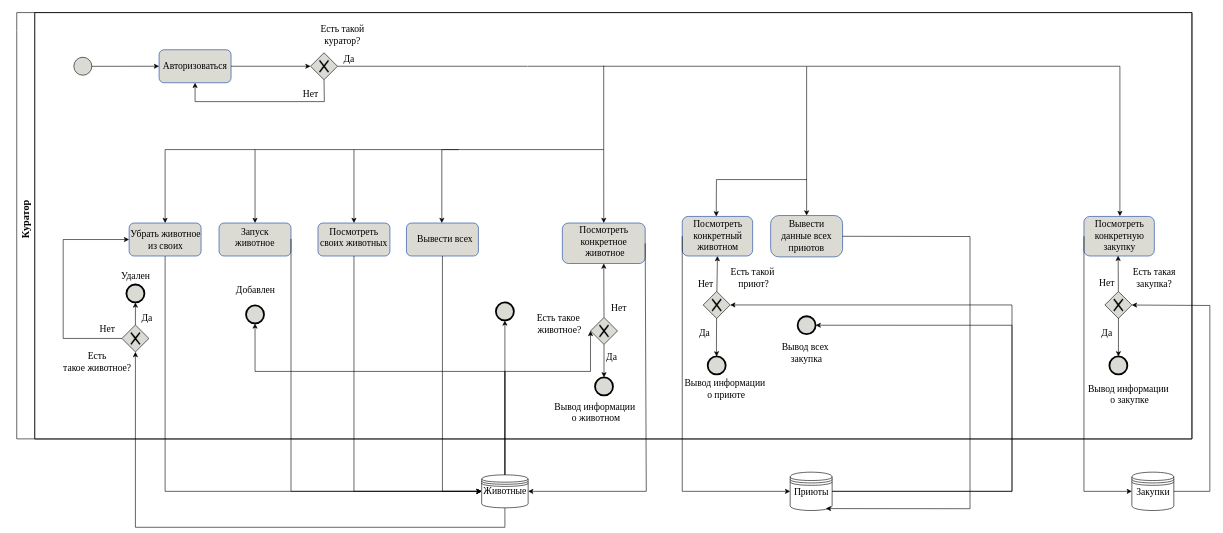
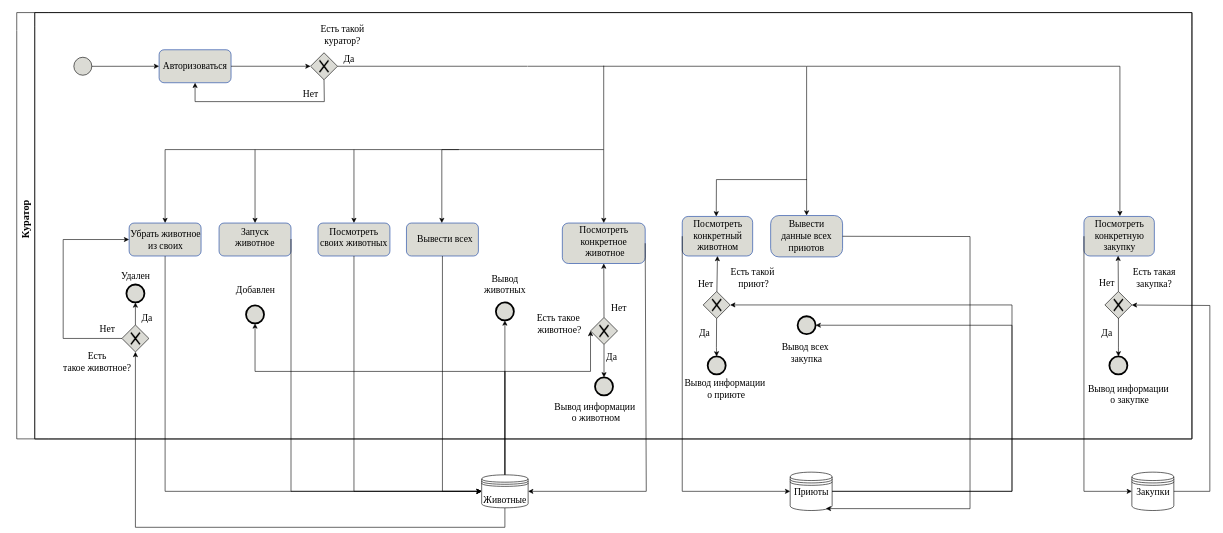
none -> (505, 287)
(505, 492) -> (505, 501)
